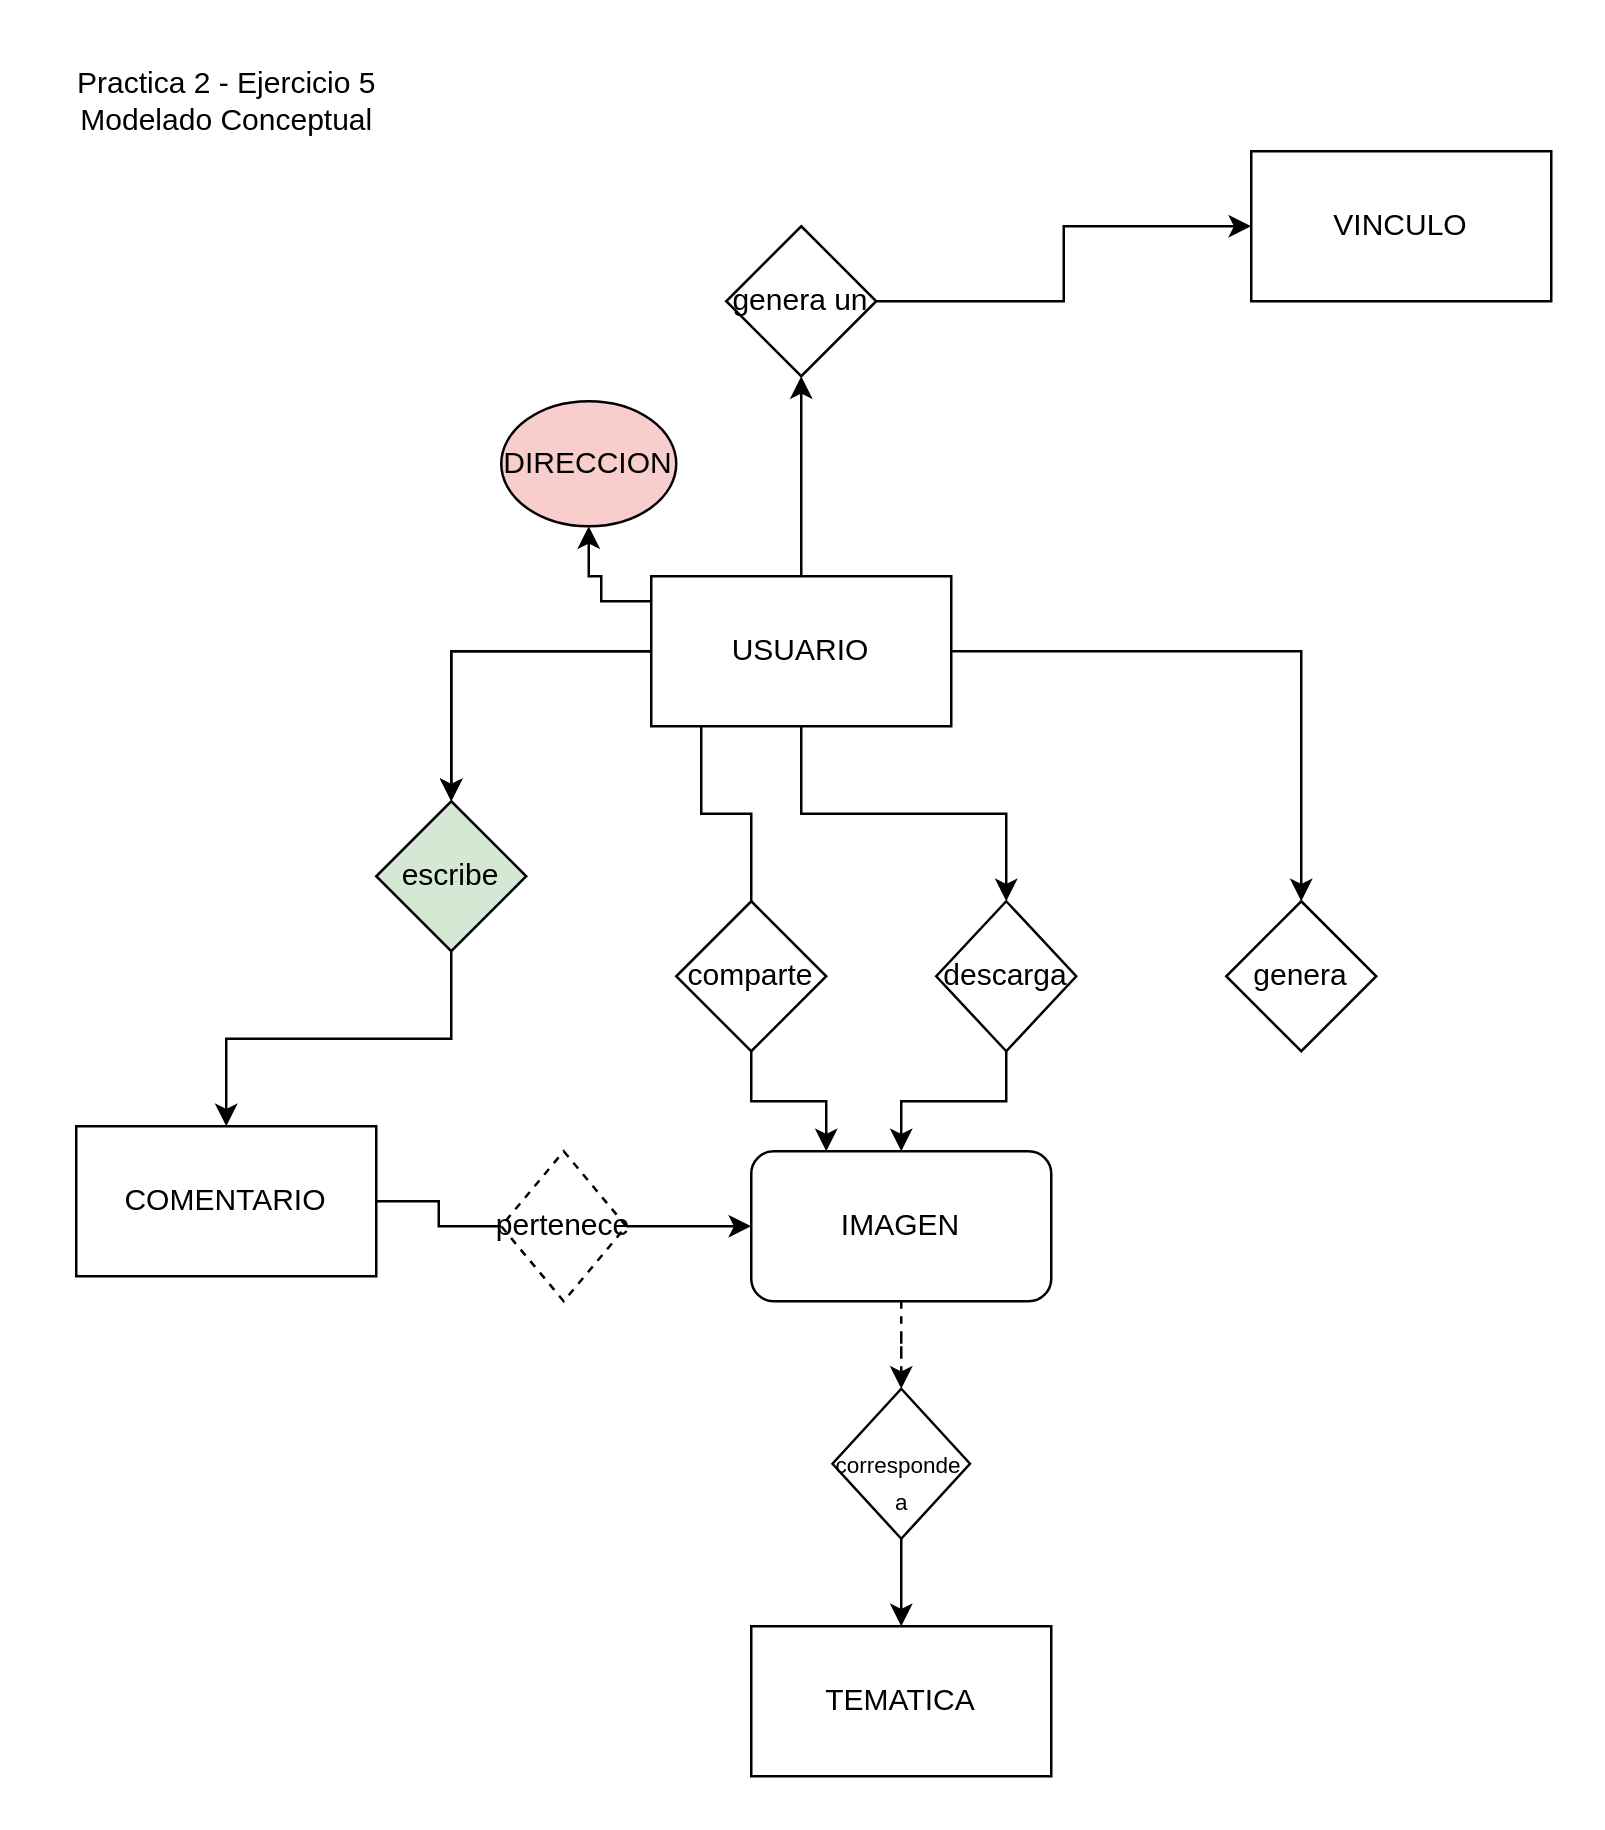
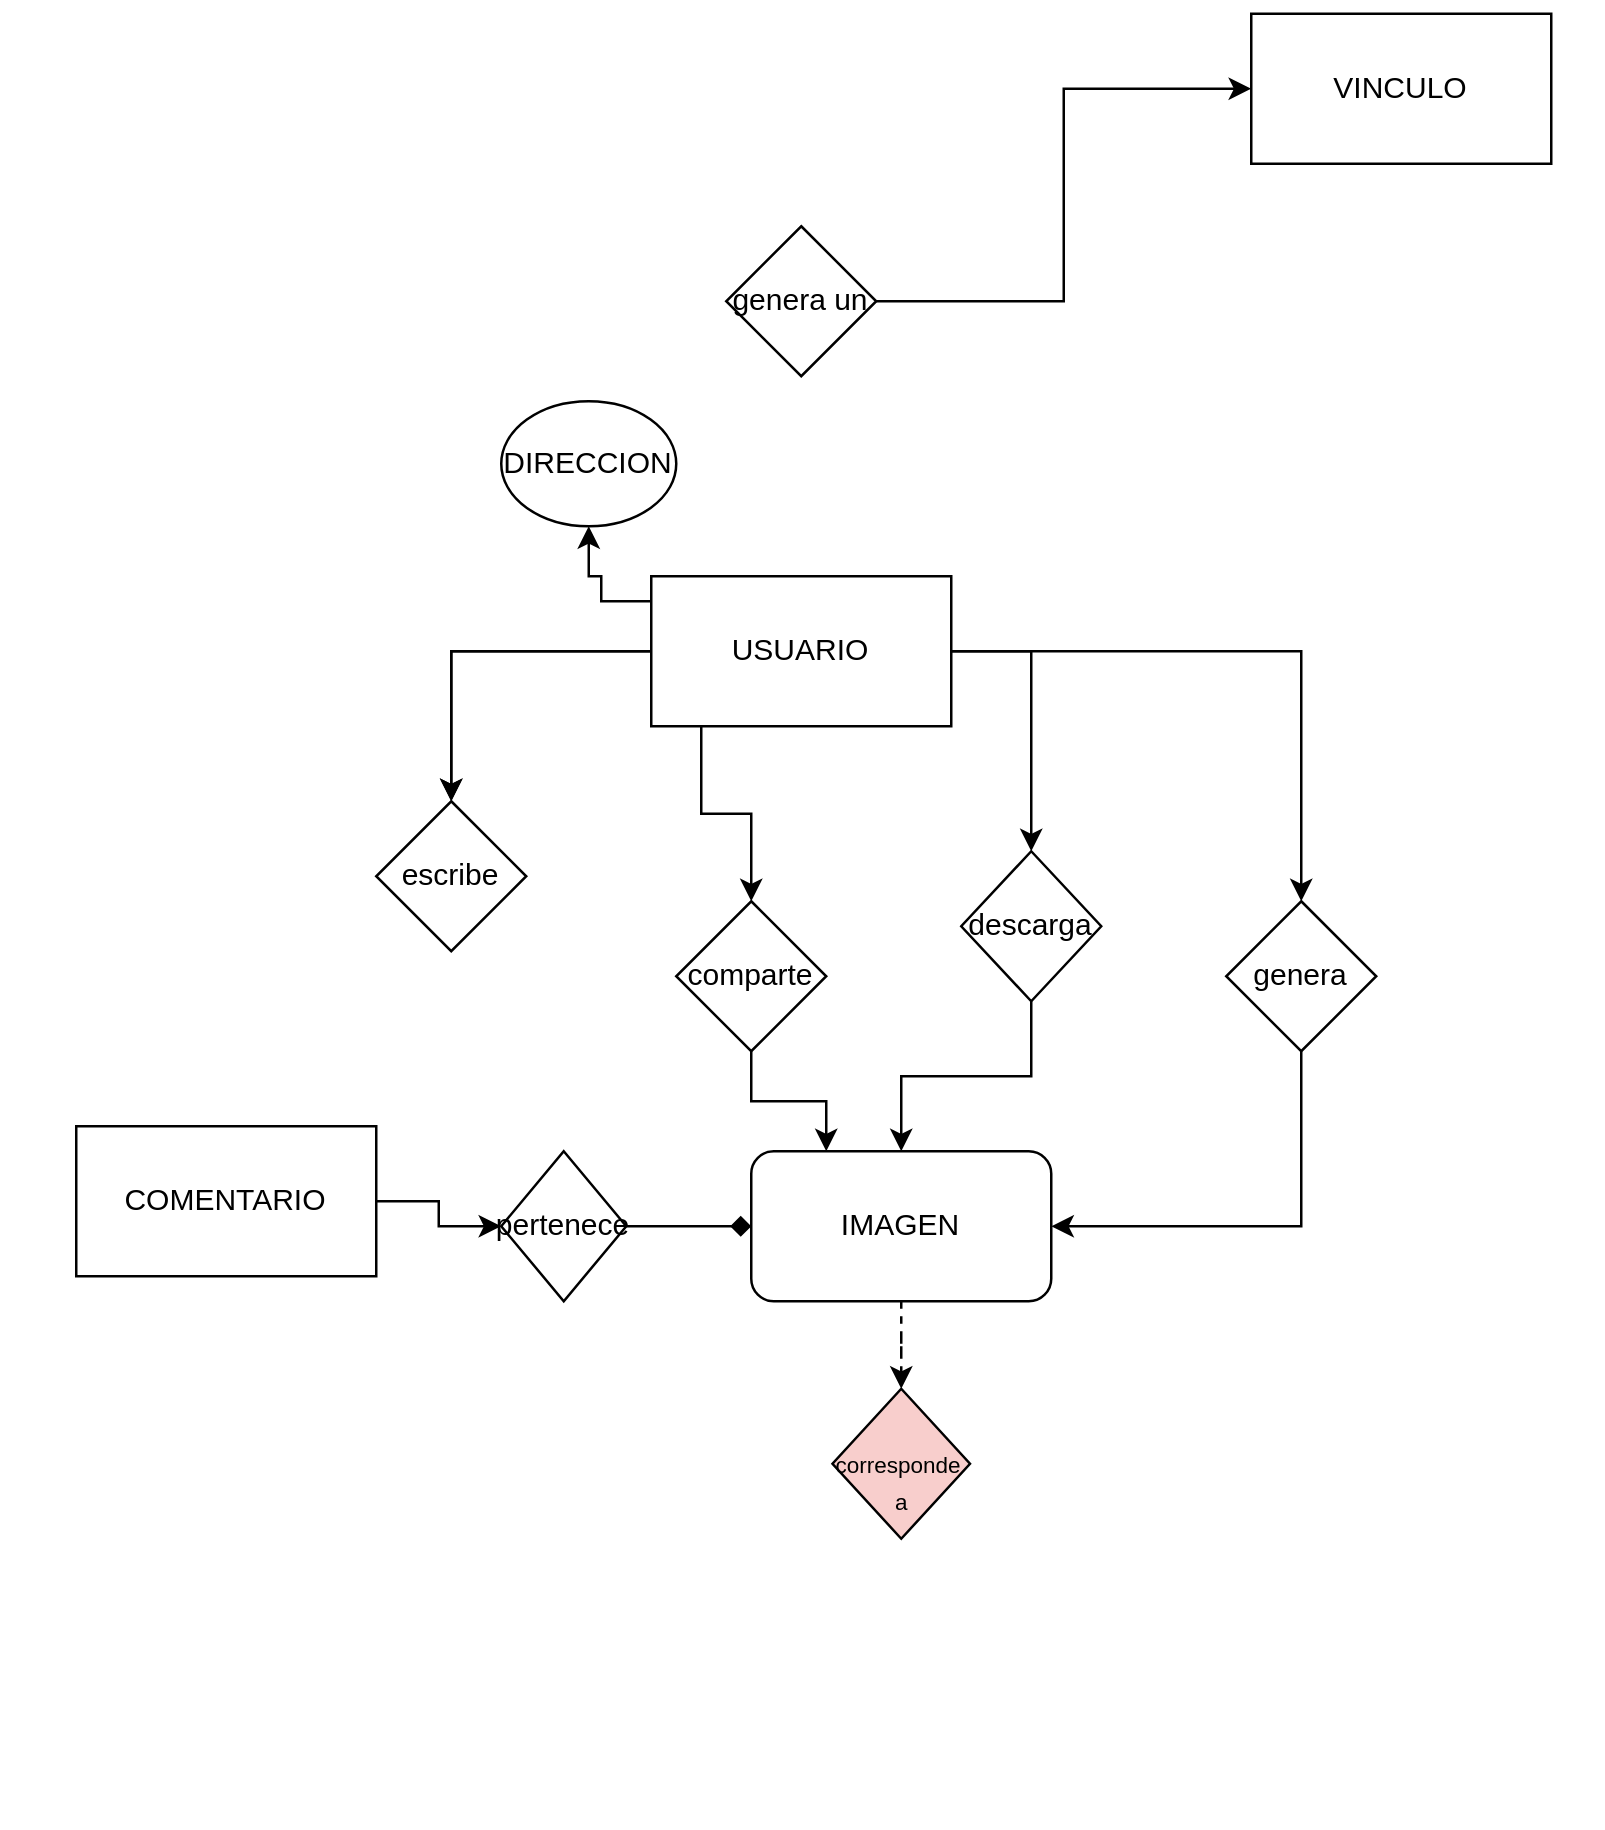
(226, 101) -> none
(1401, 226) -> (1401, 89)
(589, 464) -> (589, 464)
(801, 484) -> none
(451, 876) -> (451, 876)
(751, 890) -> (751, 883)
(1006, 976) -> (1031, 926)
(347, 1039) -> none
(491, 1226) -> (483, 1226)
(564, 1226) -> (564, 1226)
(732, 1226) -> (731, 1226)
none -> (1272, 1226)
(901, 1464) -> (901, 1464)
(901, 1587) -> none
(901, 1701) -> none
